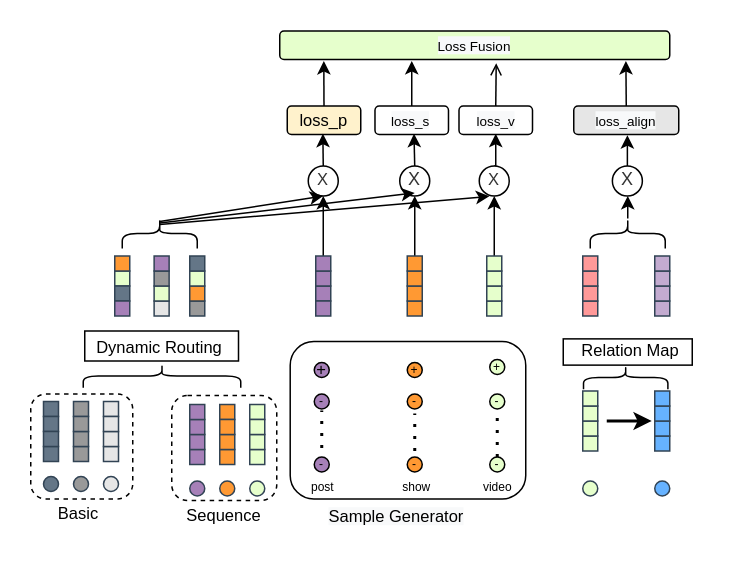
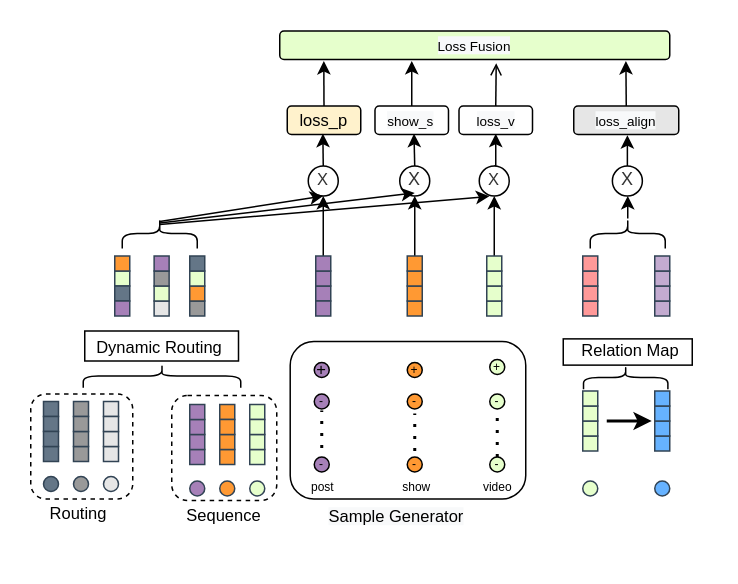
(411, 121) -> (411, 121)
(79, 514) -> (79, 514)
